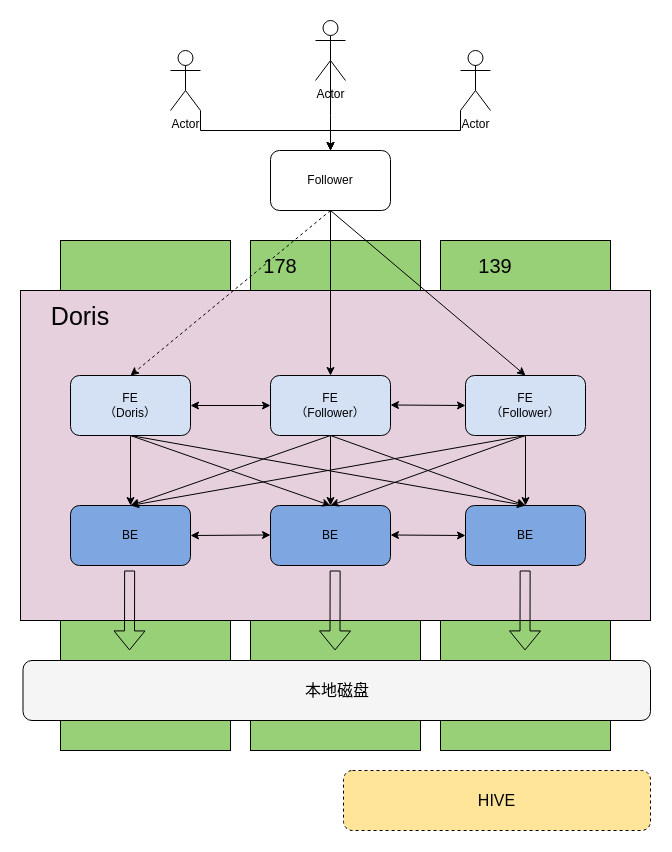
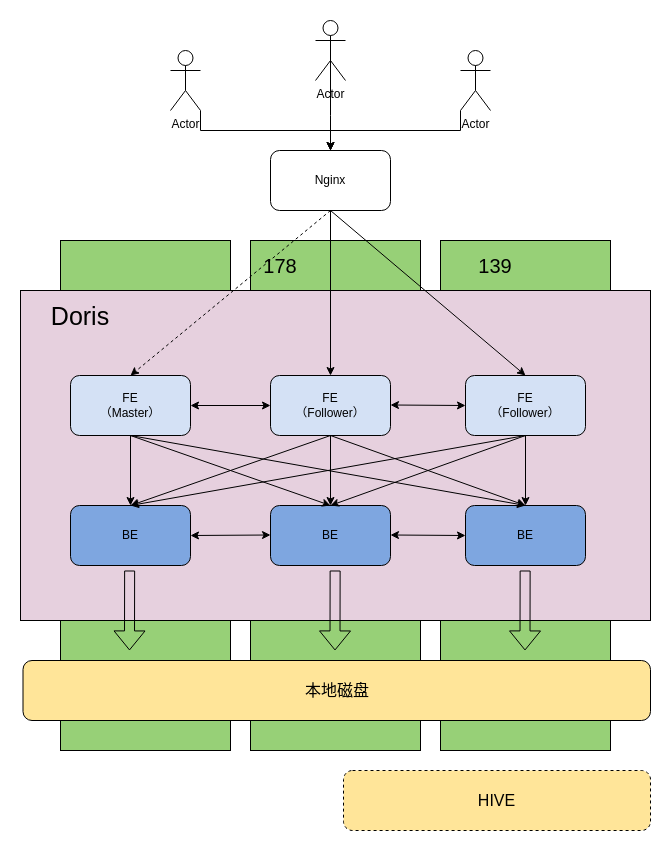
(331, 181) -> (331, 181)
(131, 406) -> (131, 406)
(337, 691) -> (337, 691)
